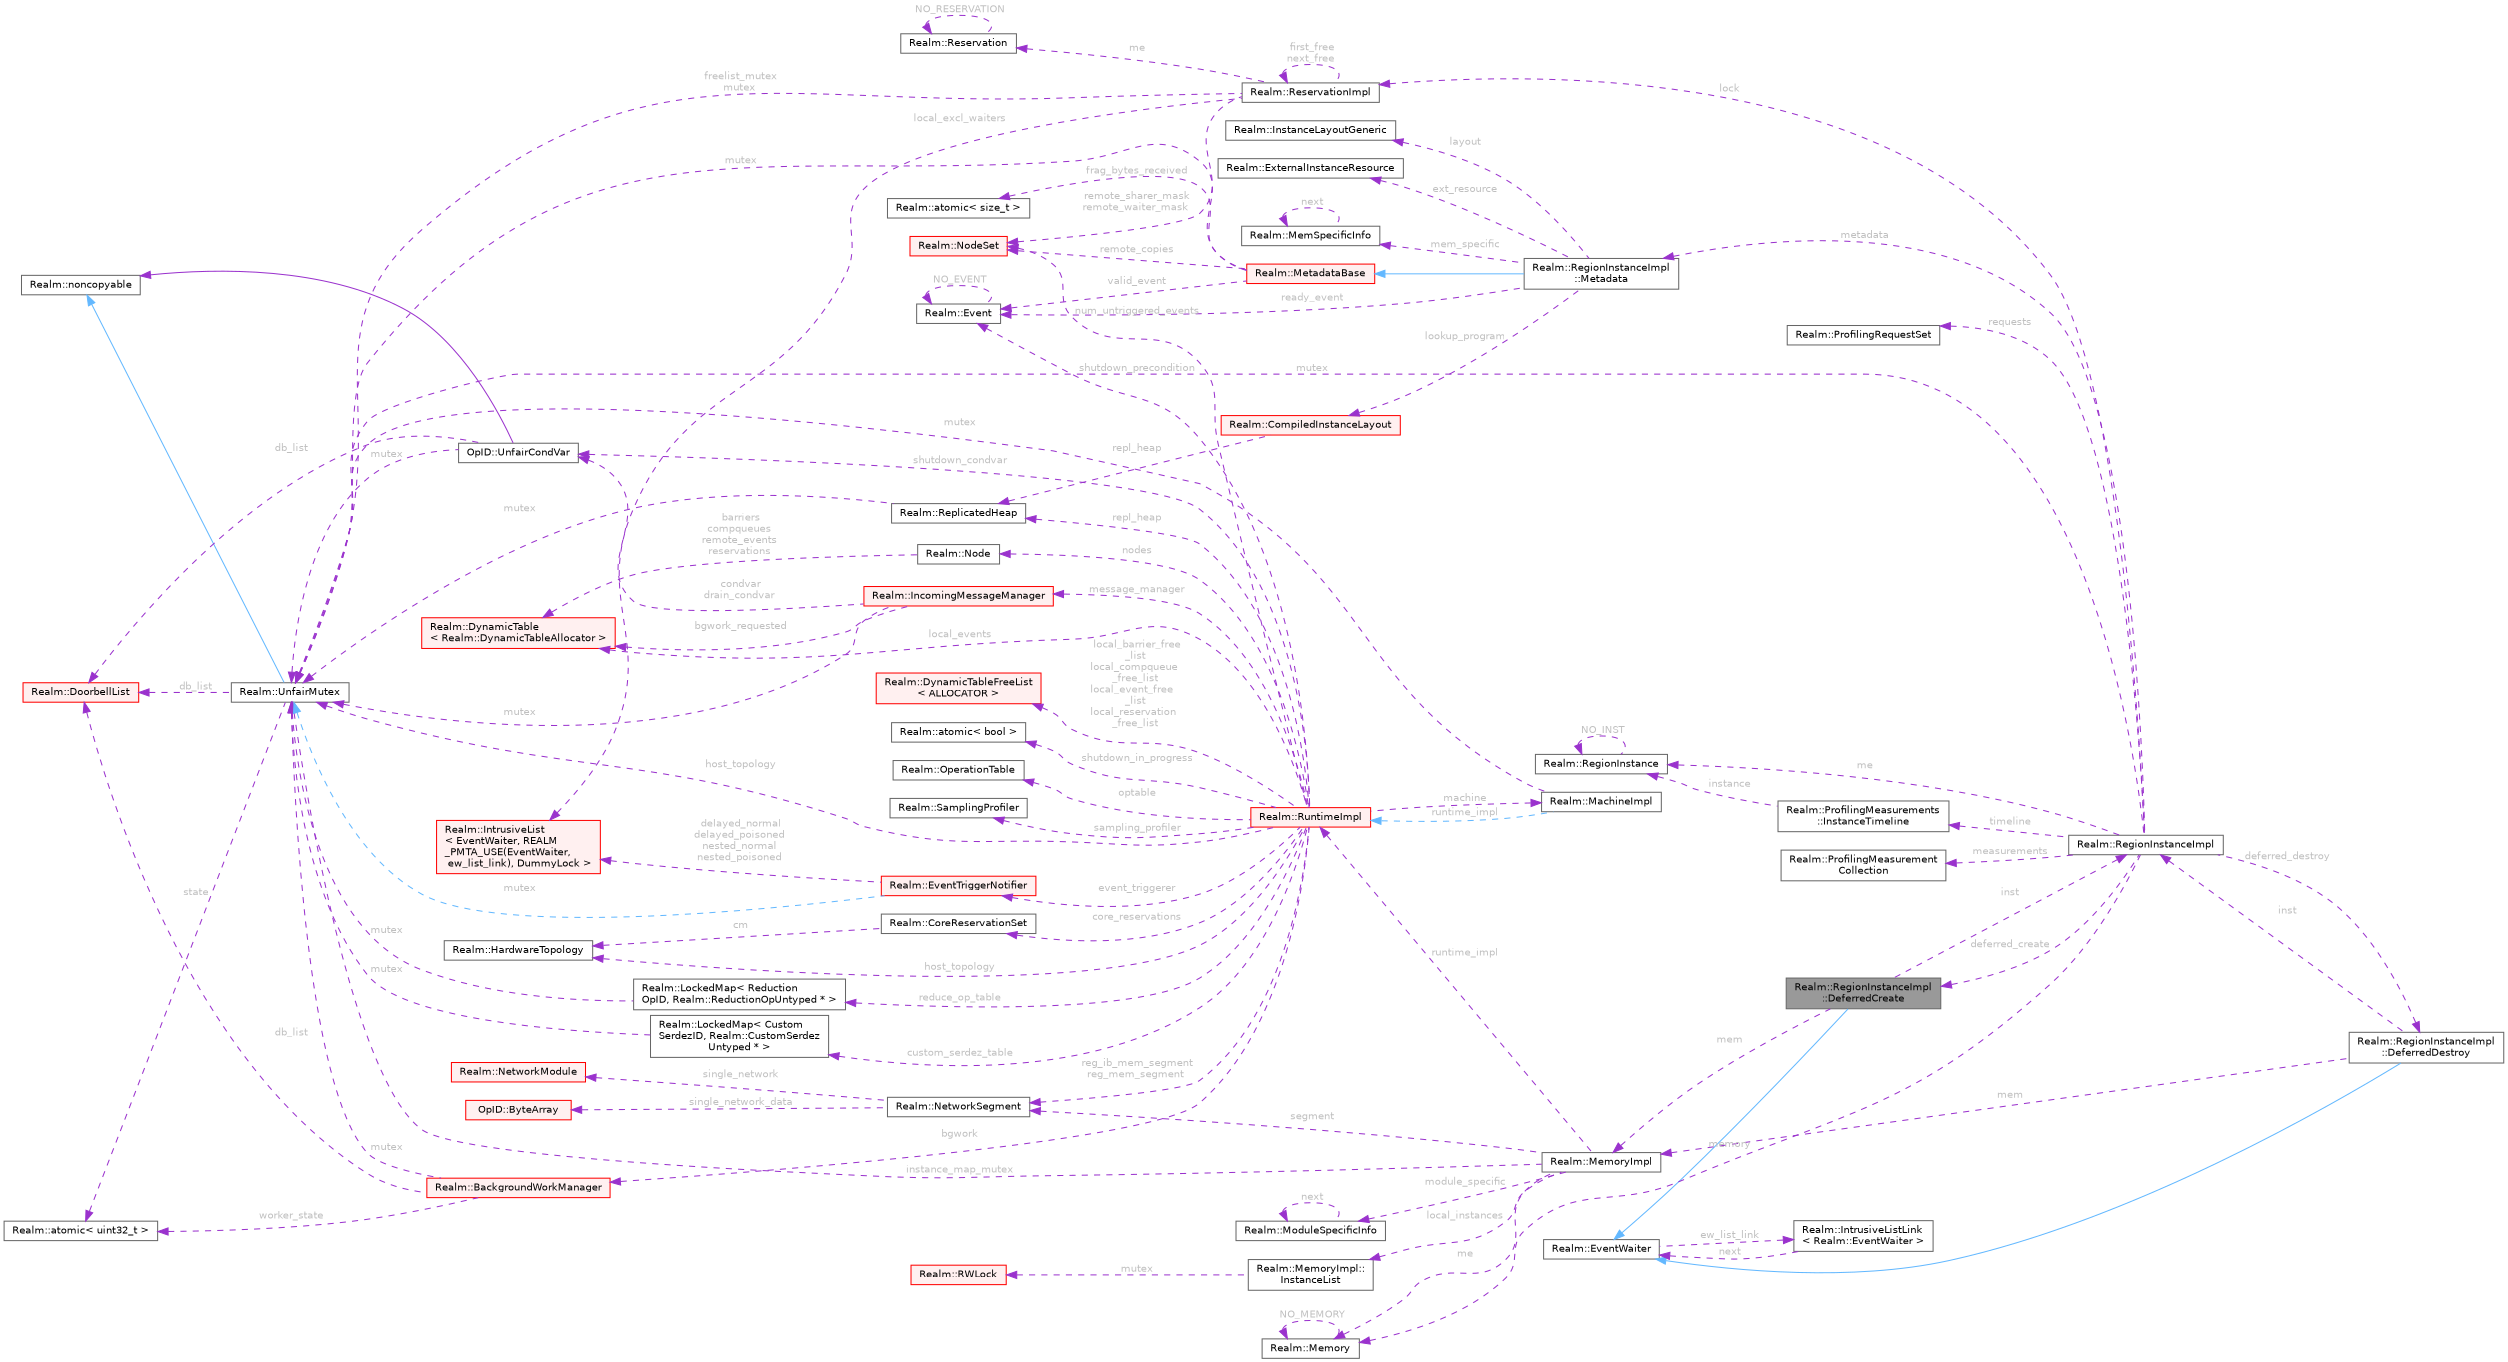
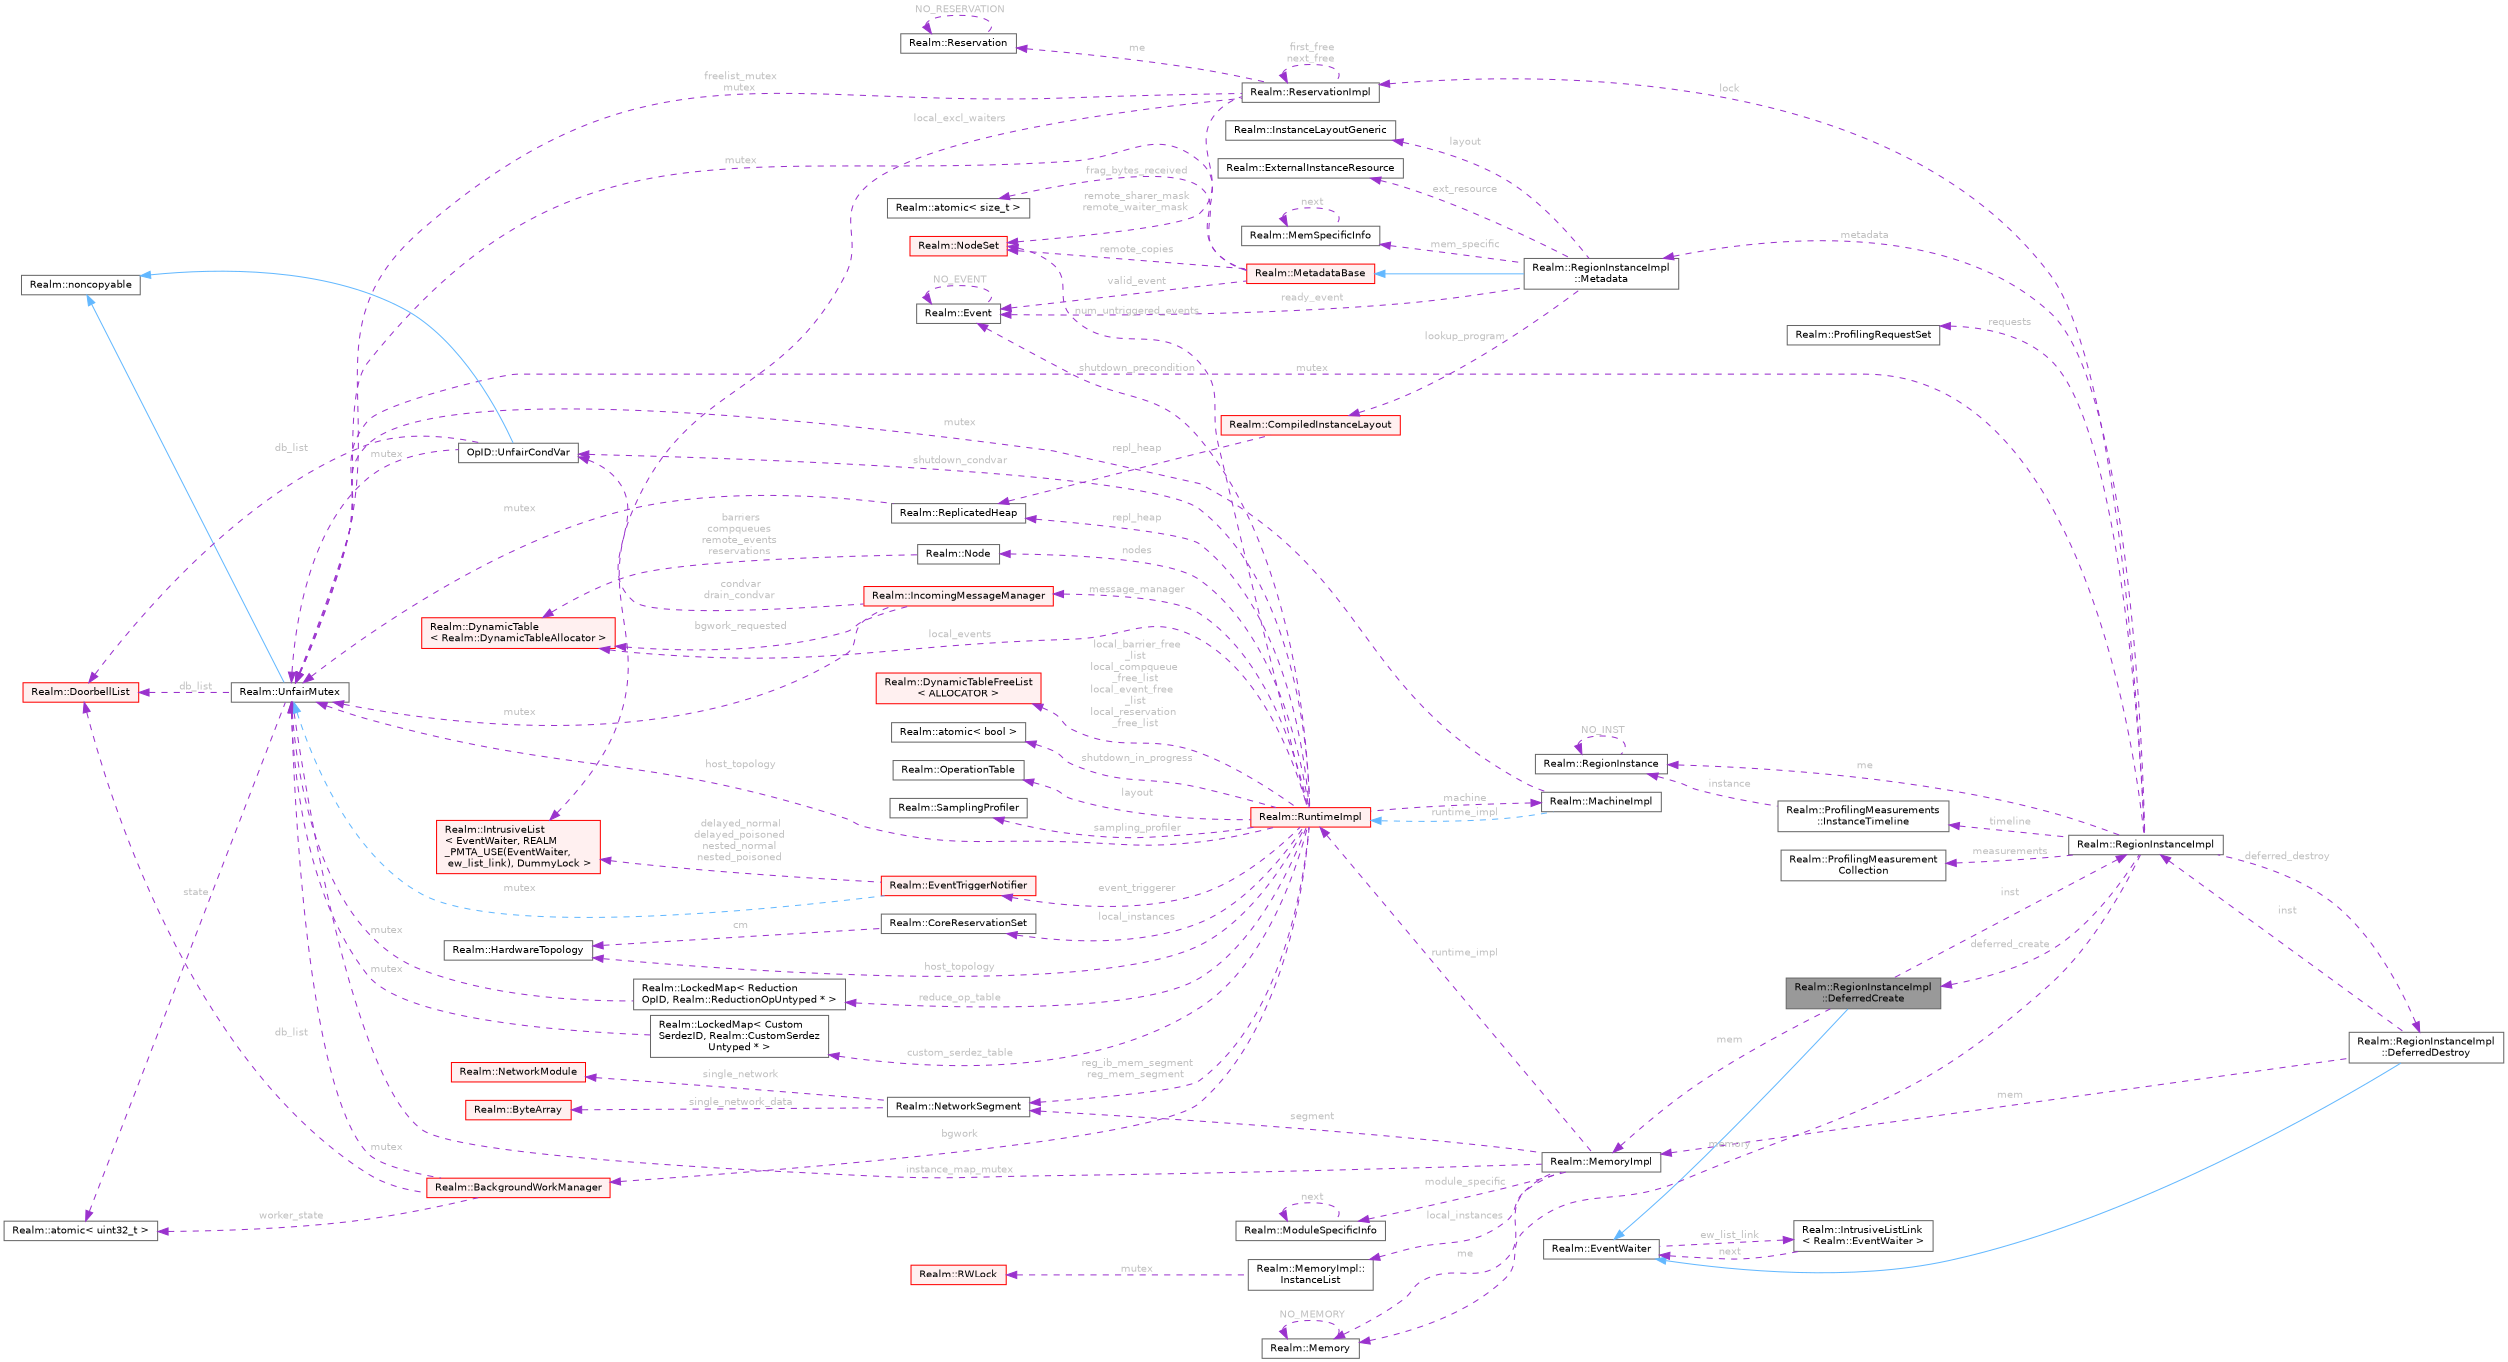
(365, 293) -> (365, 293)
(1136, 793) -> (1136, 793)
(1136, 917) -> (1136, 917)
(518, 1110) -> (518, 1110)
